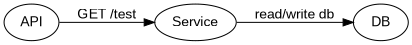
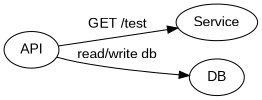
(290, 22) -> (118, 68)
